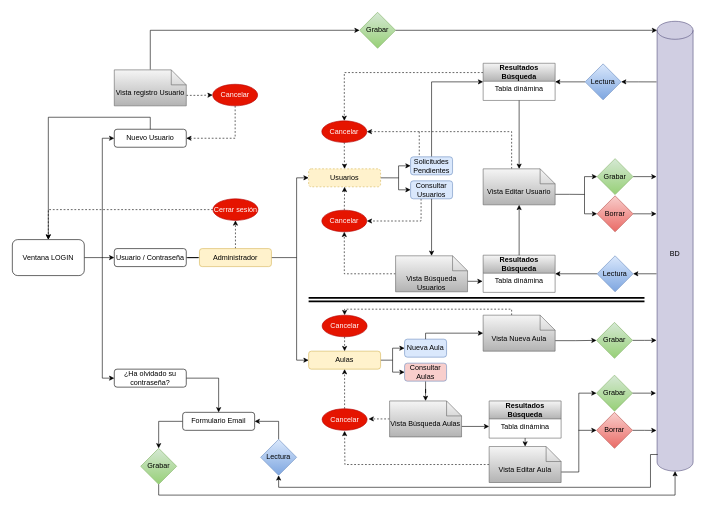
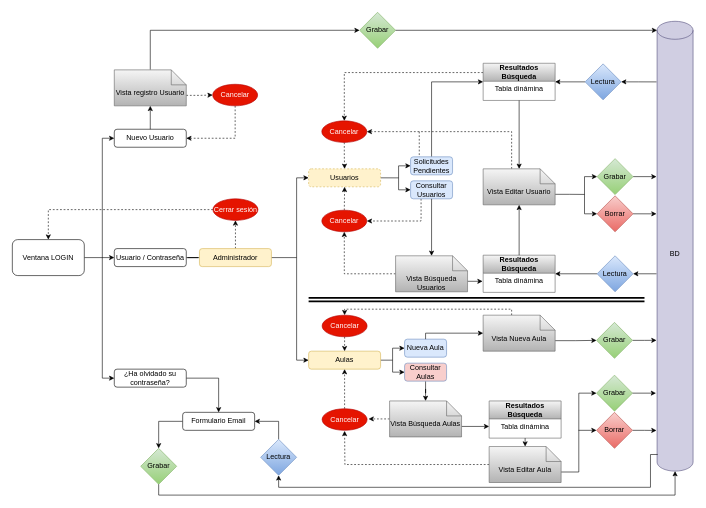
(56, 117) -> (150, 111)
